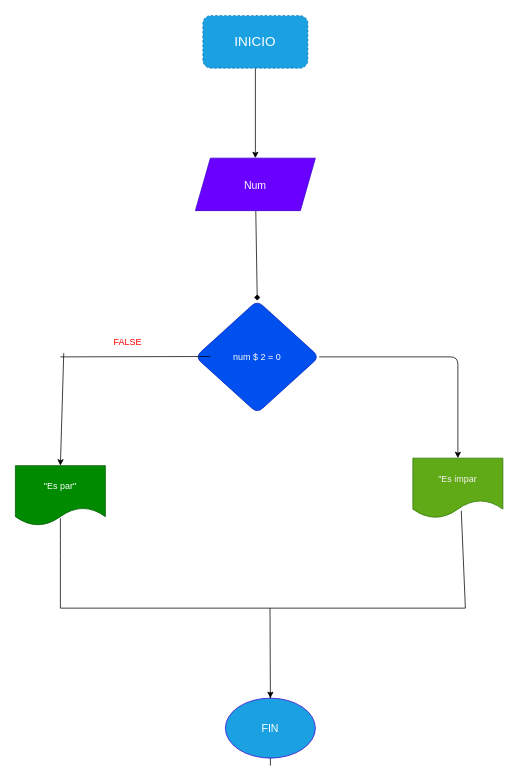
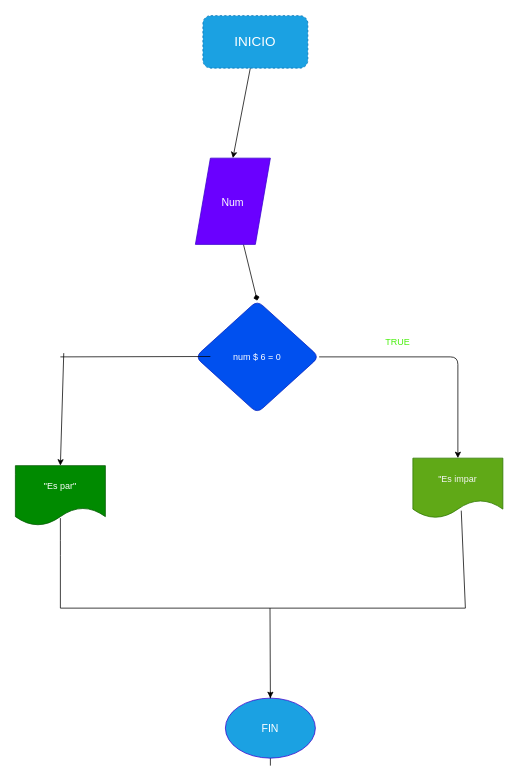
(255, 184) -> (233, 201)
(128, 342) -> none
none -> (398, 342)
(257, 357) -> (257, 357)
